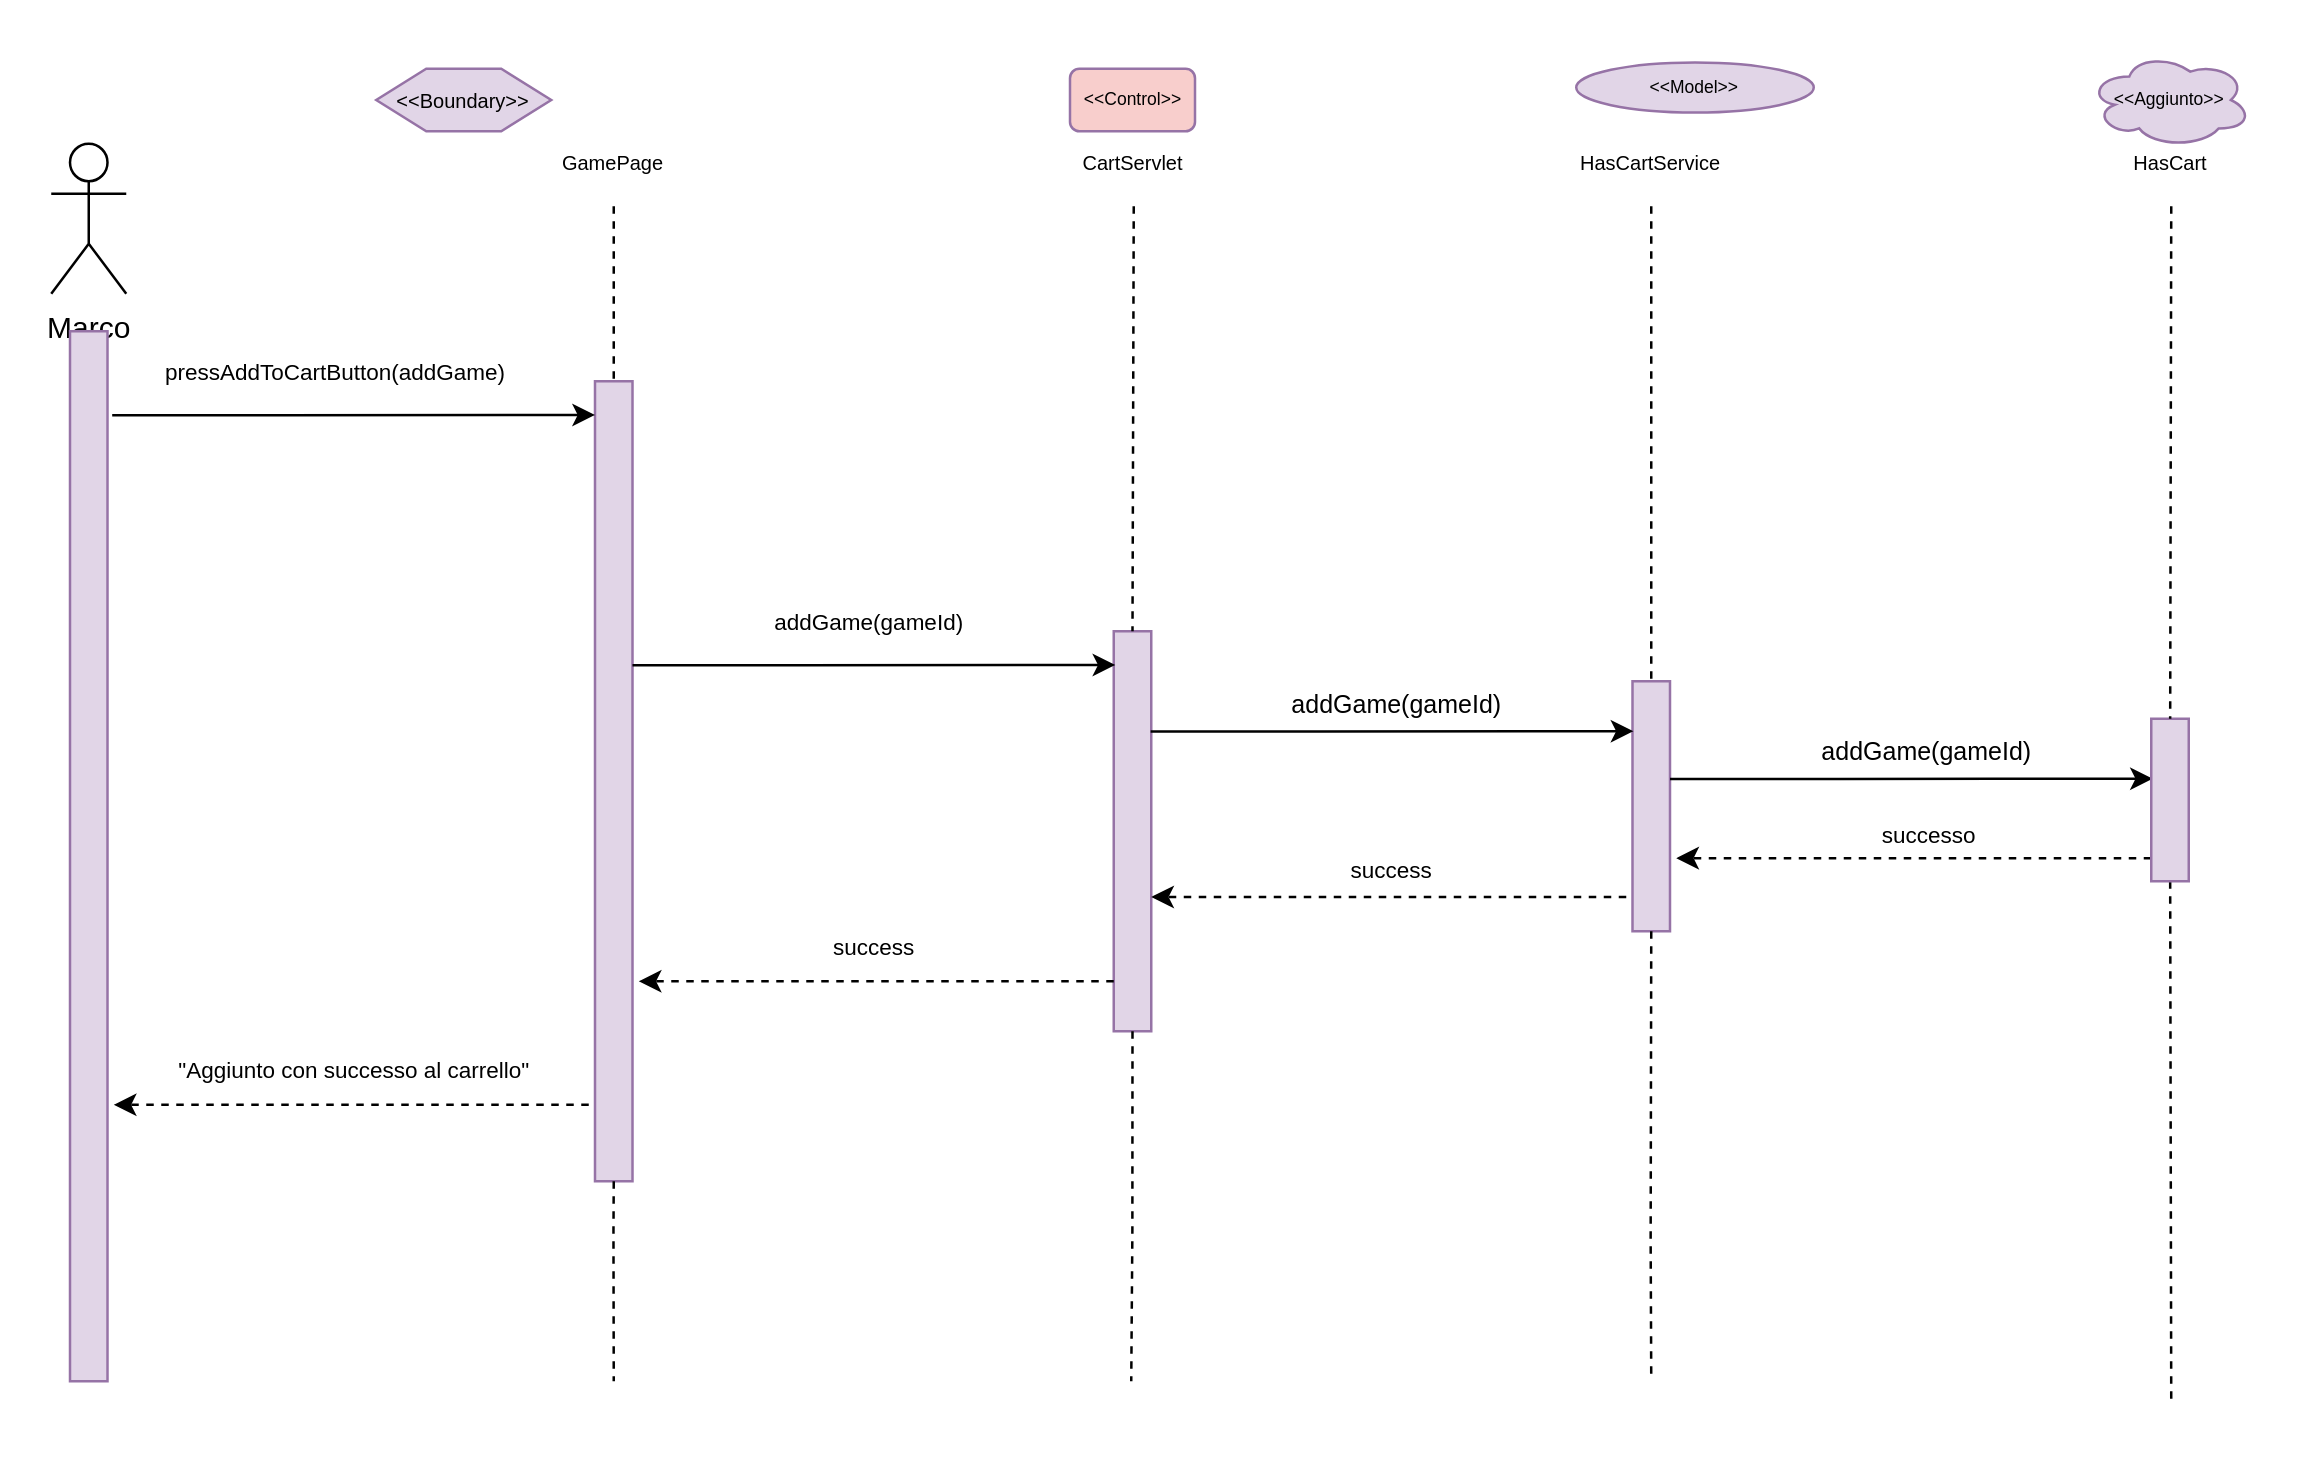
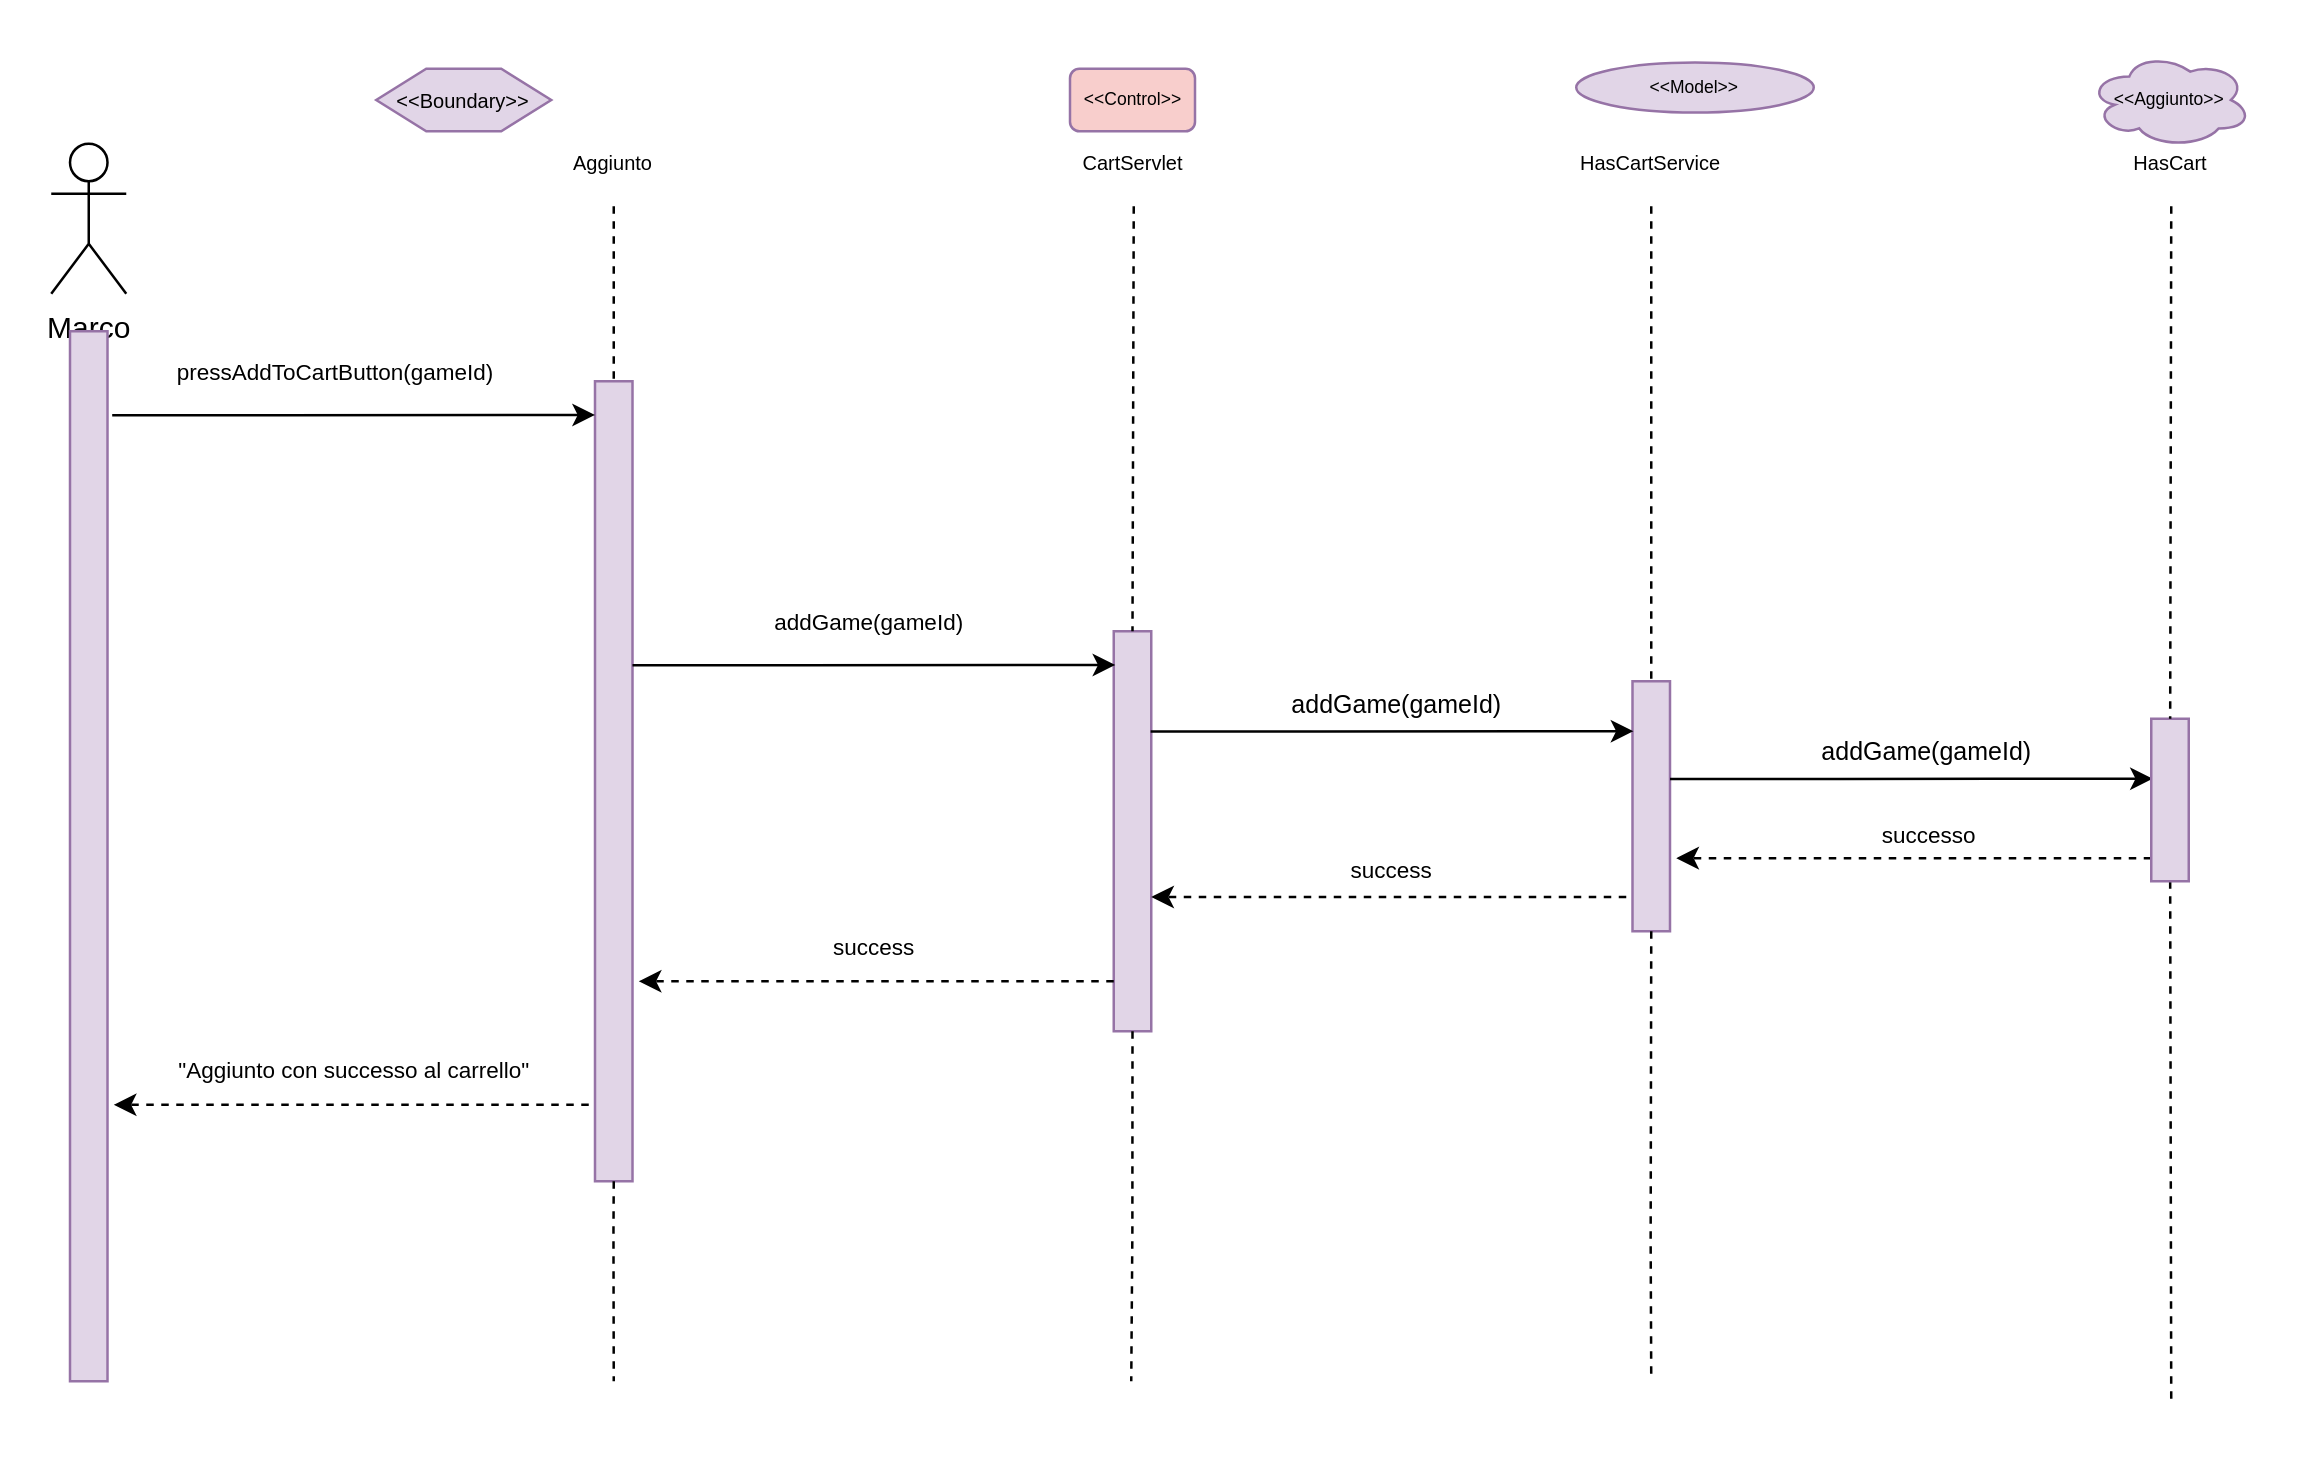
(614, 164) -> (614, 164)
(336, 374) -> (336, 374)
